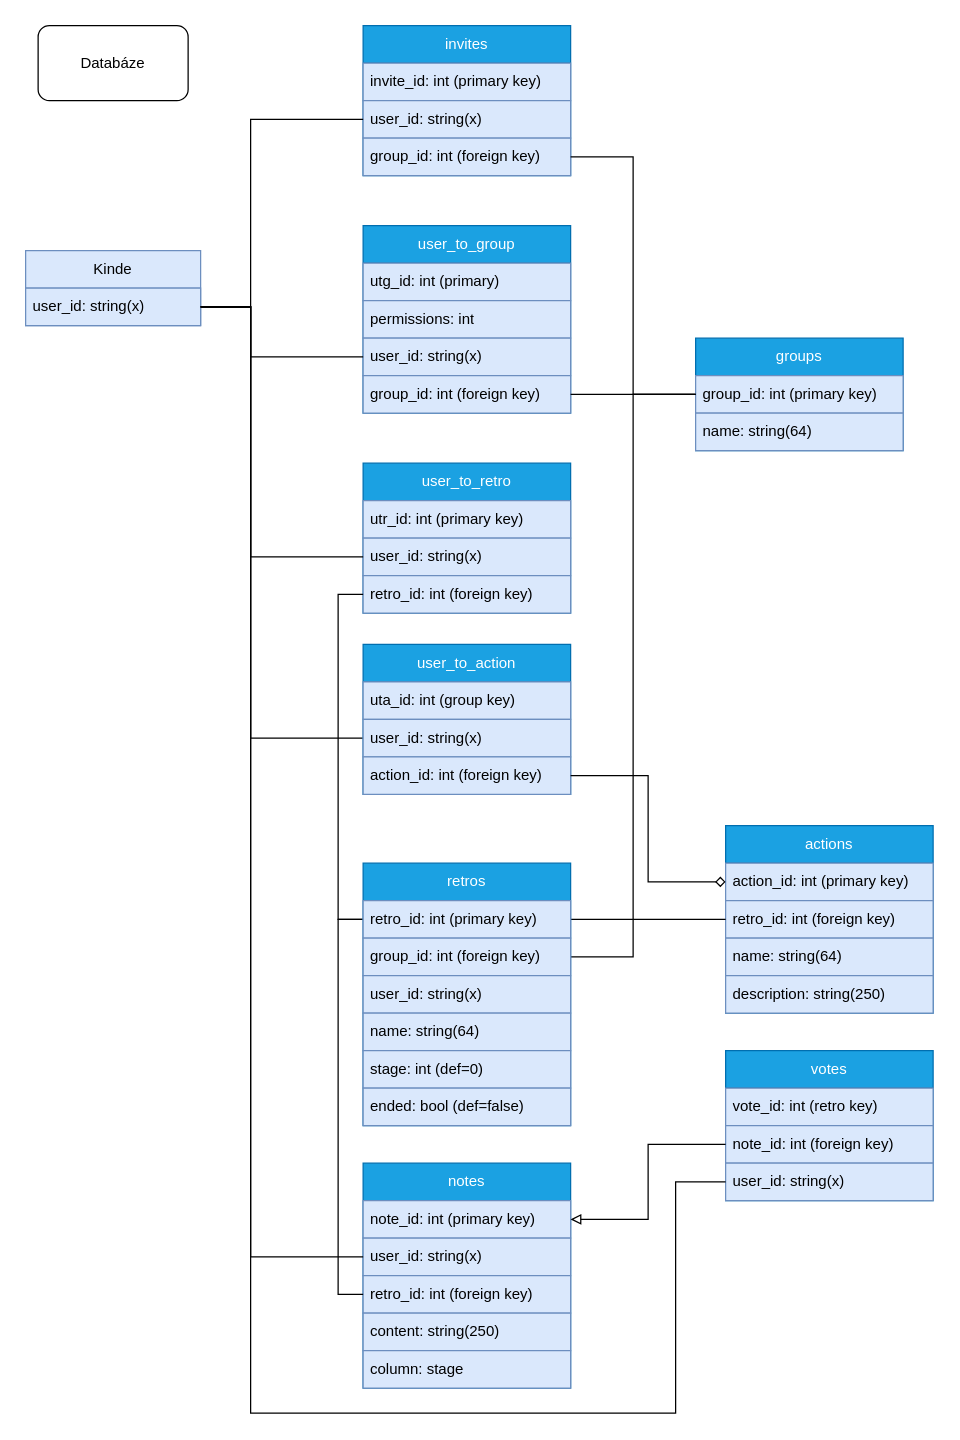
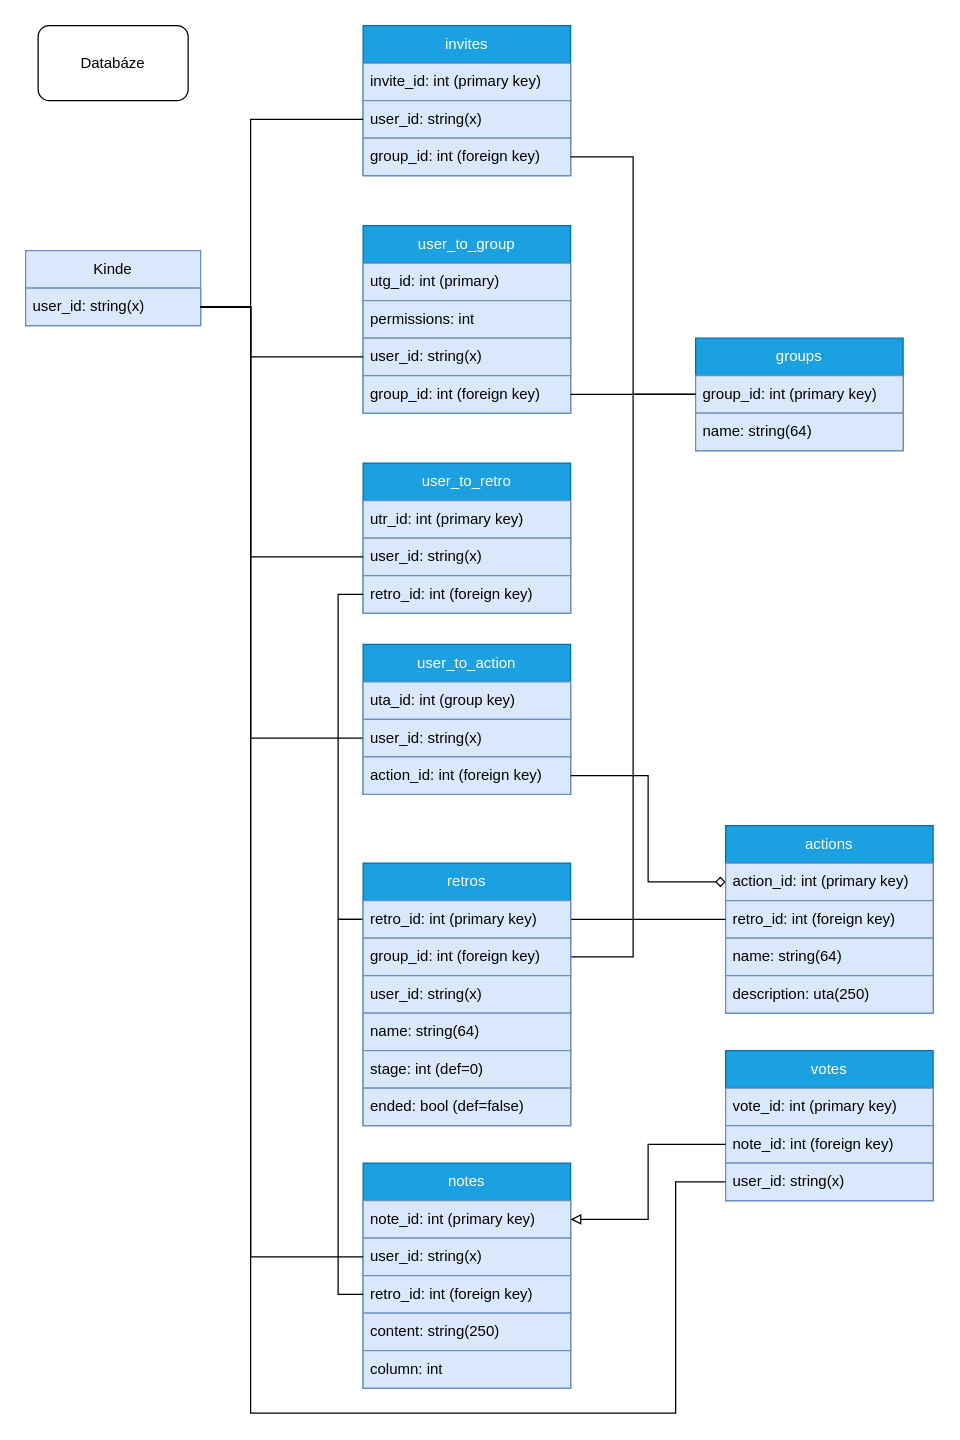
(824, 994) -> (814, 994)
(822, 1107) -> (829, 1107)
(419, 1369) -> (409, 1369)
